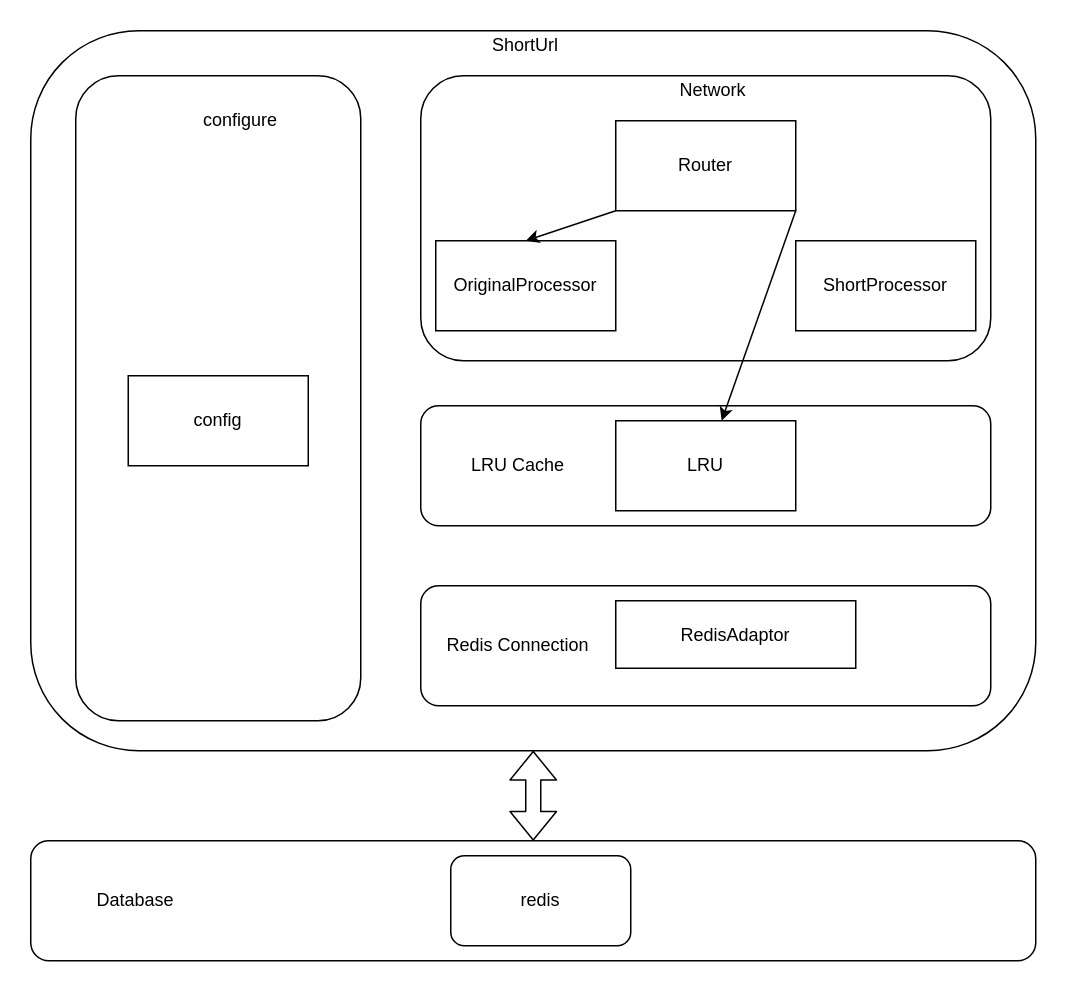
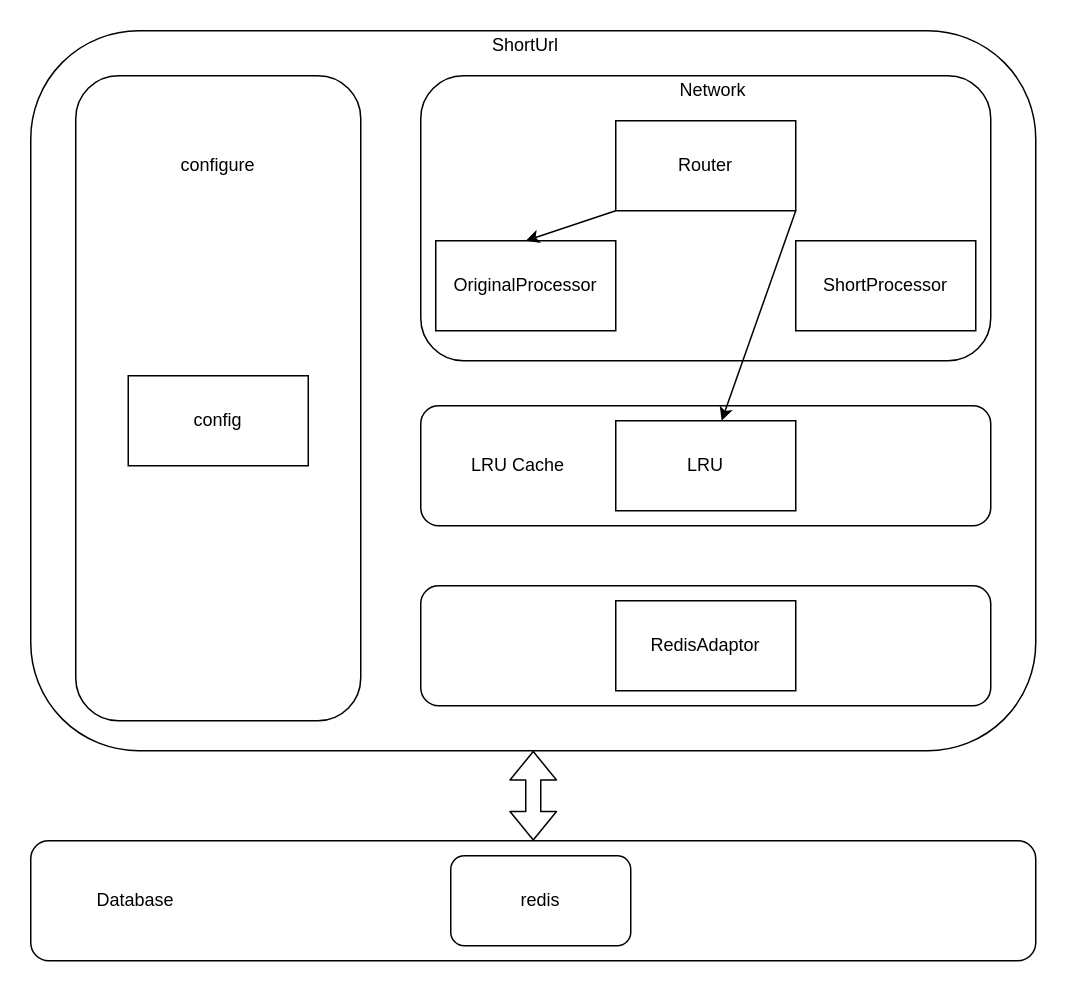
(241, 121) -> (218, 166)
(736, 635) -> (706, 646)
(518, 646) -> none
